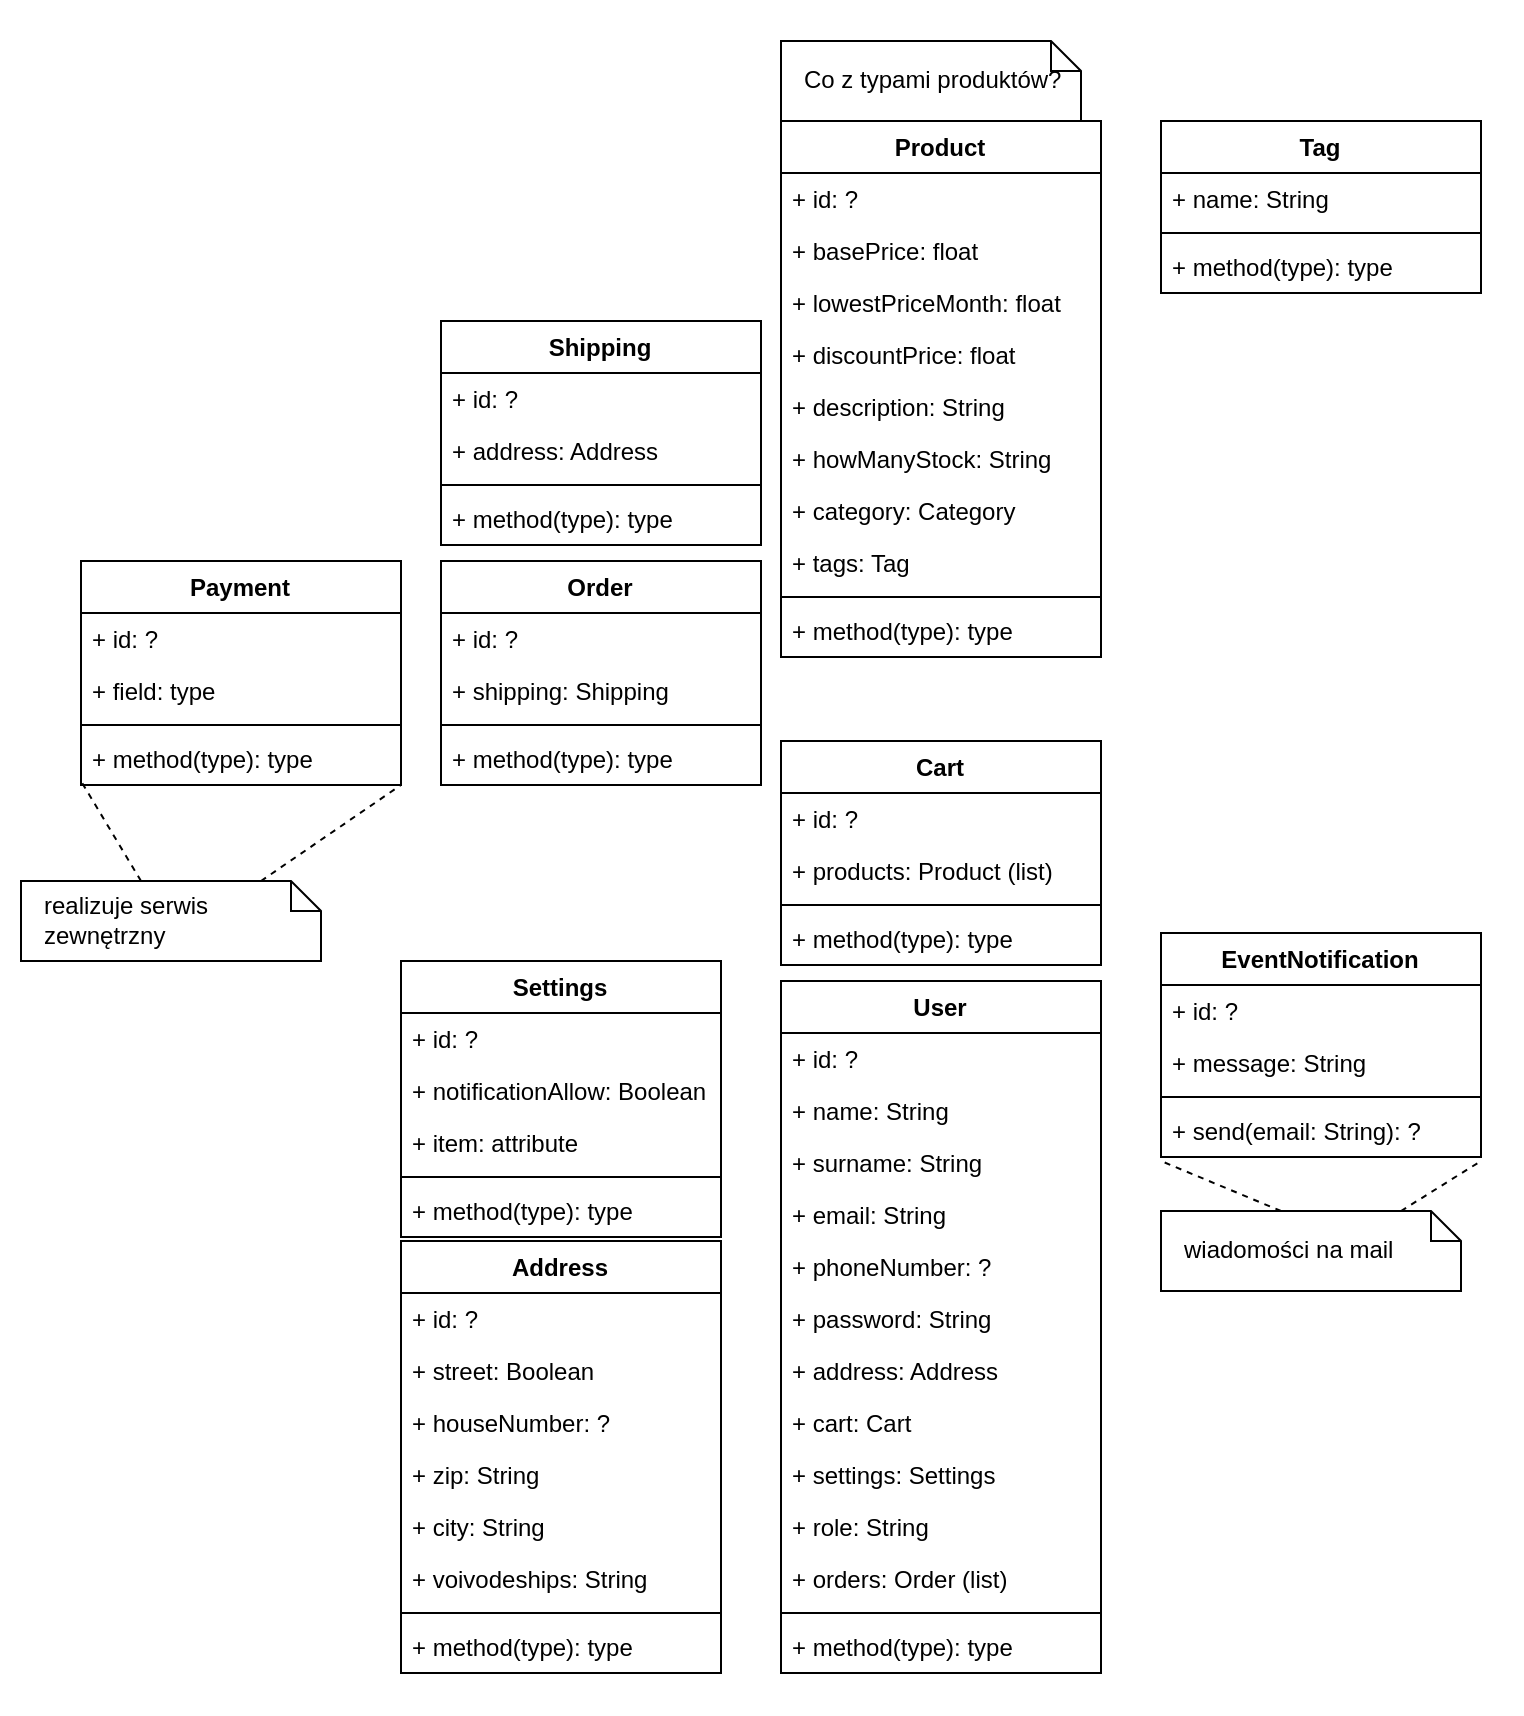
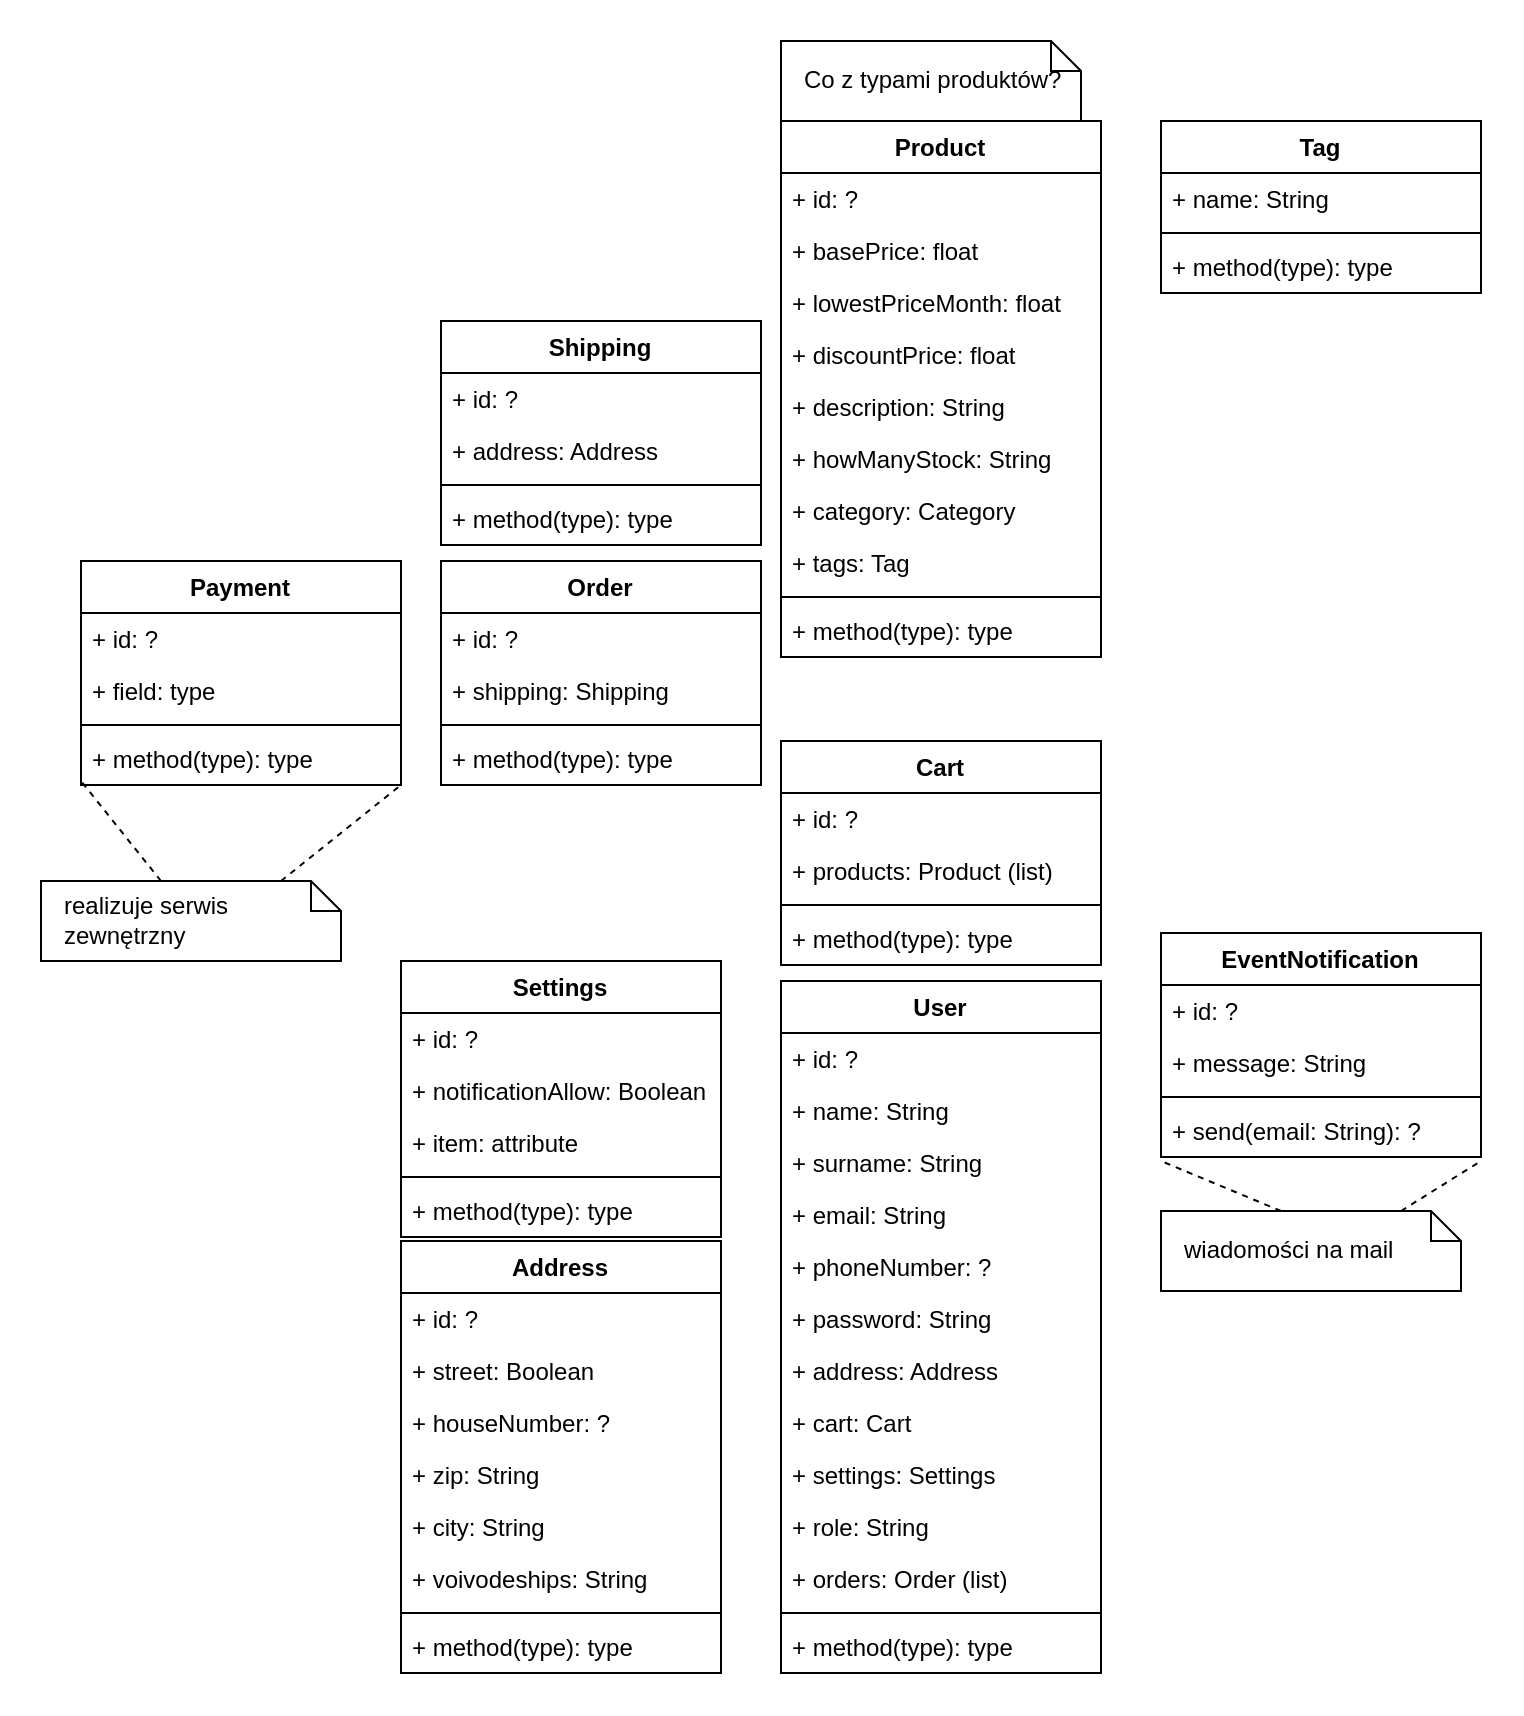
(171, 921) -> (191, 921)
